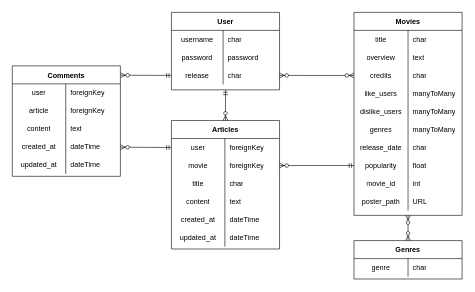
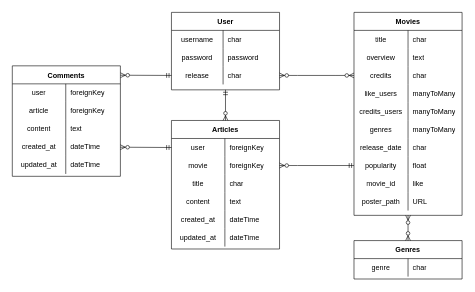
(381, 111) -> (381, 111)
(418, 183) -> (419, 183)
